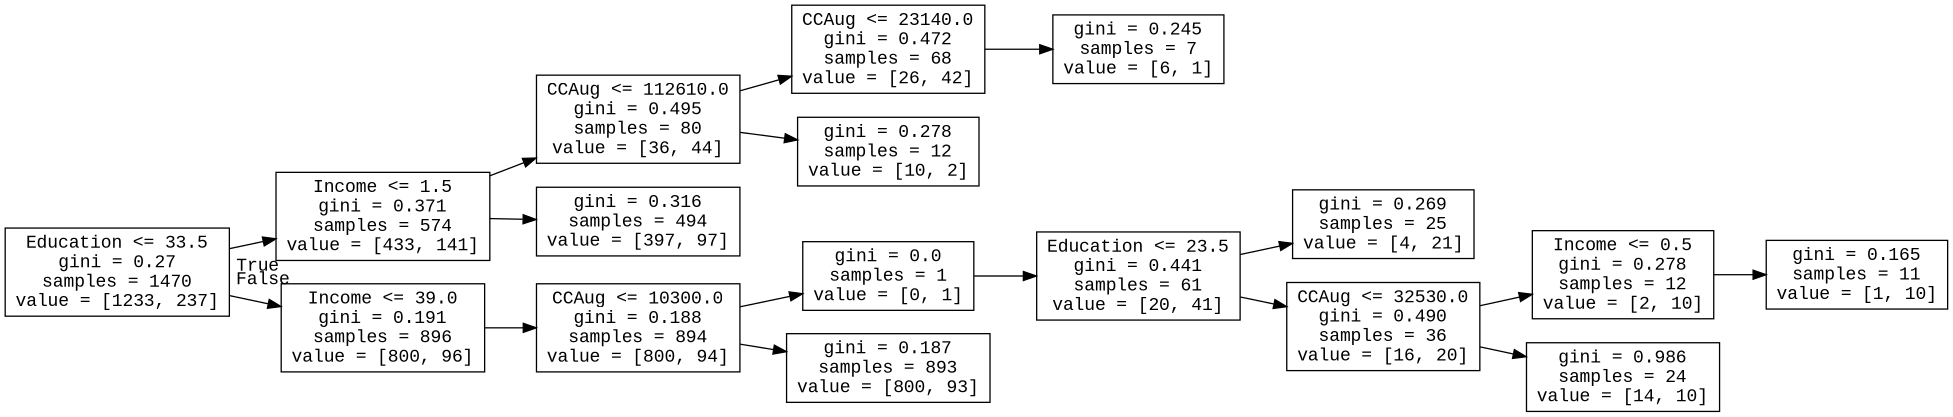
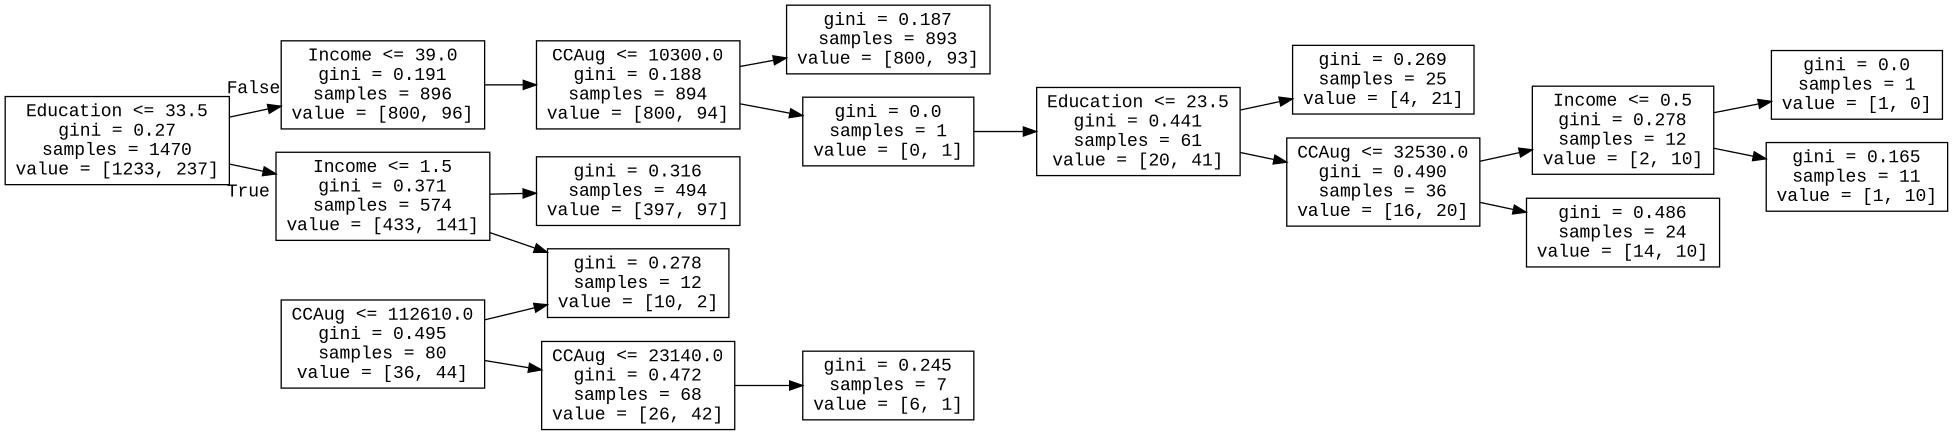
none -> (1857, 85)
(507, 169) -> (512, 240)
(1623, 377) -> (1623, 233)
